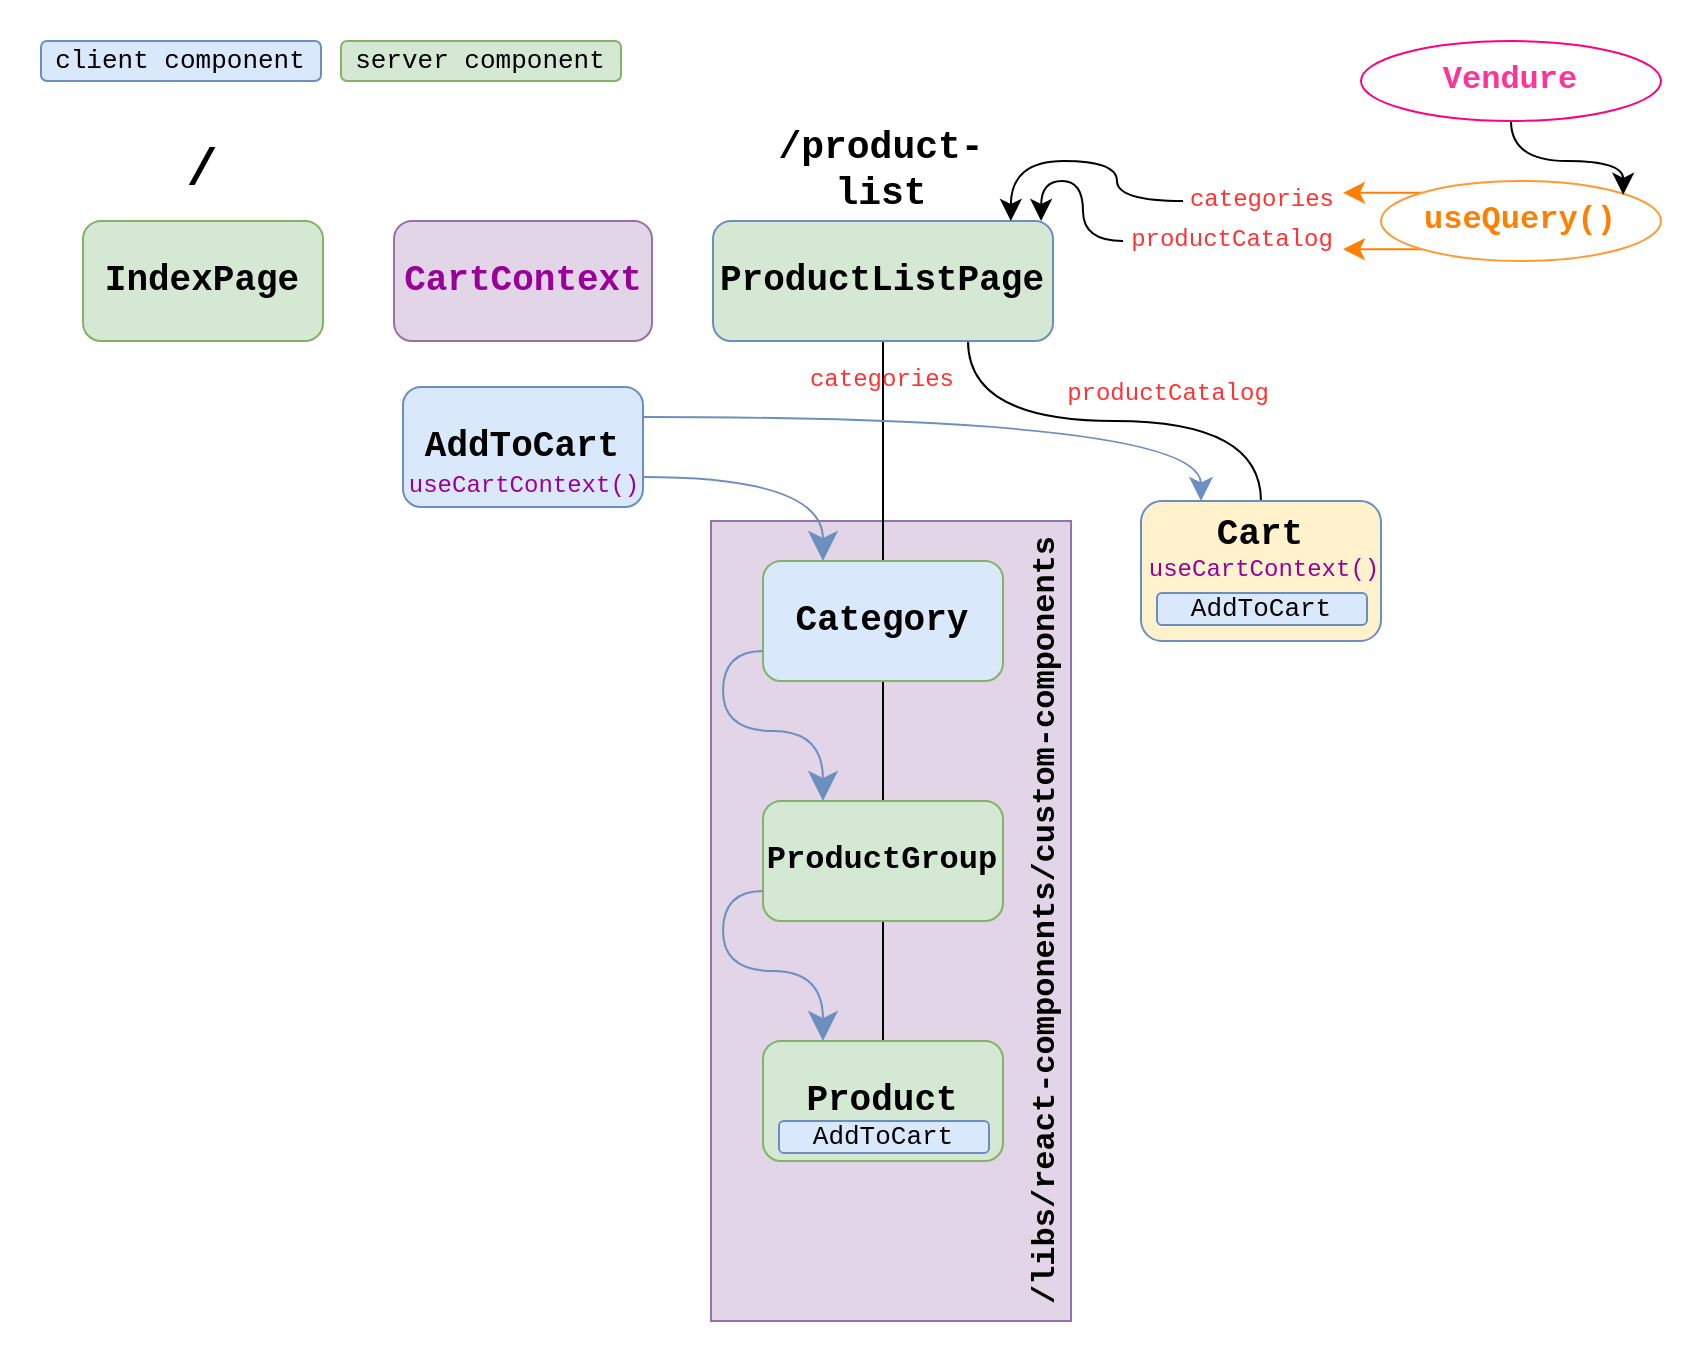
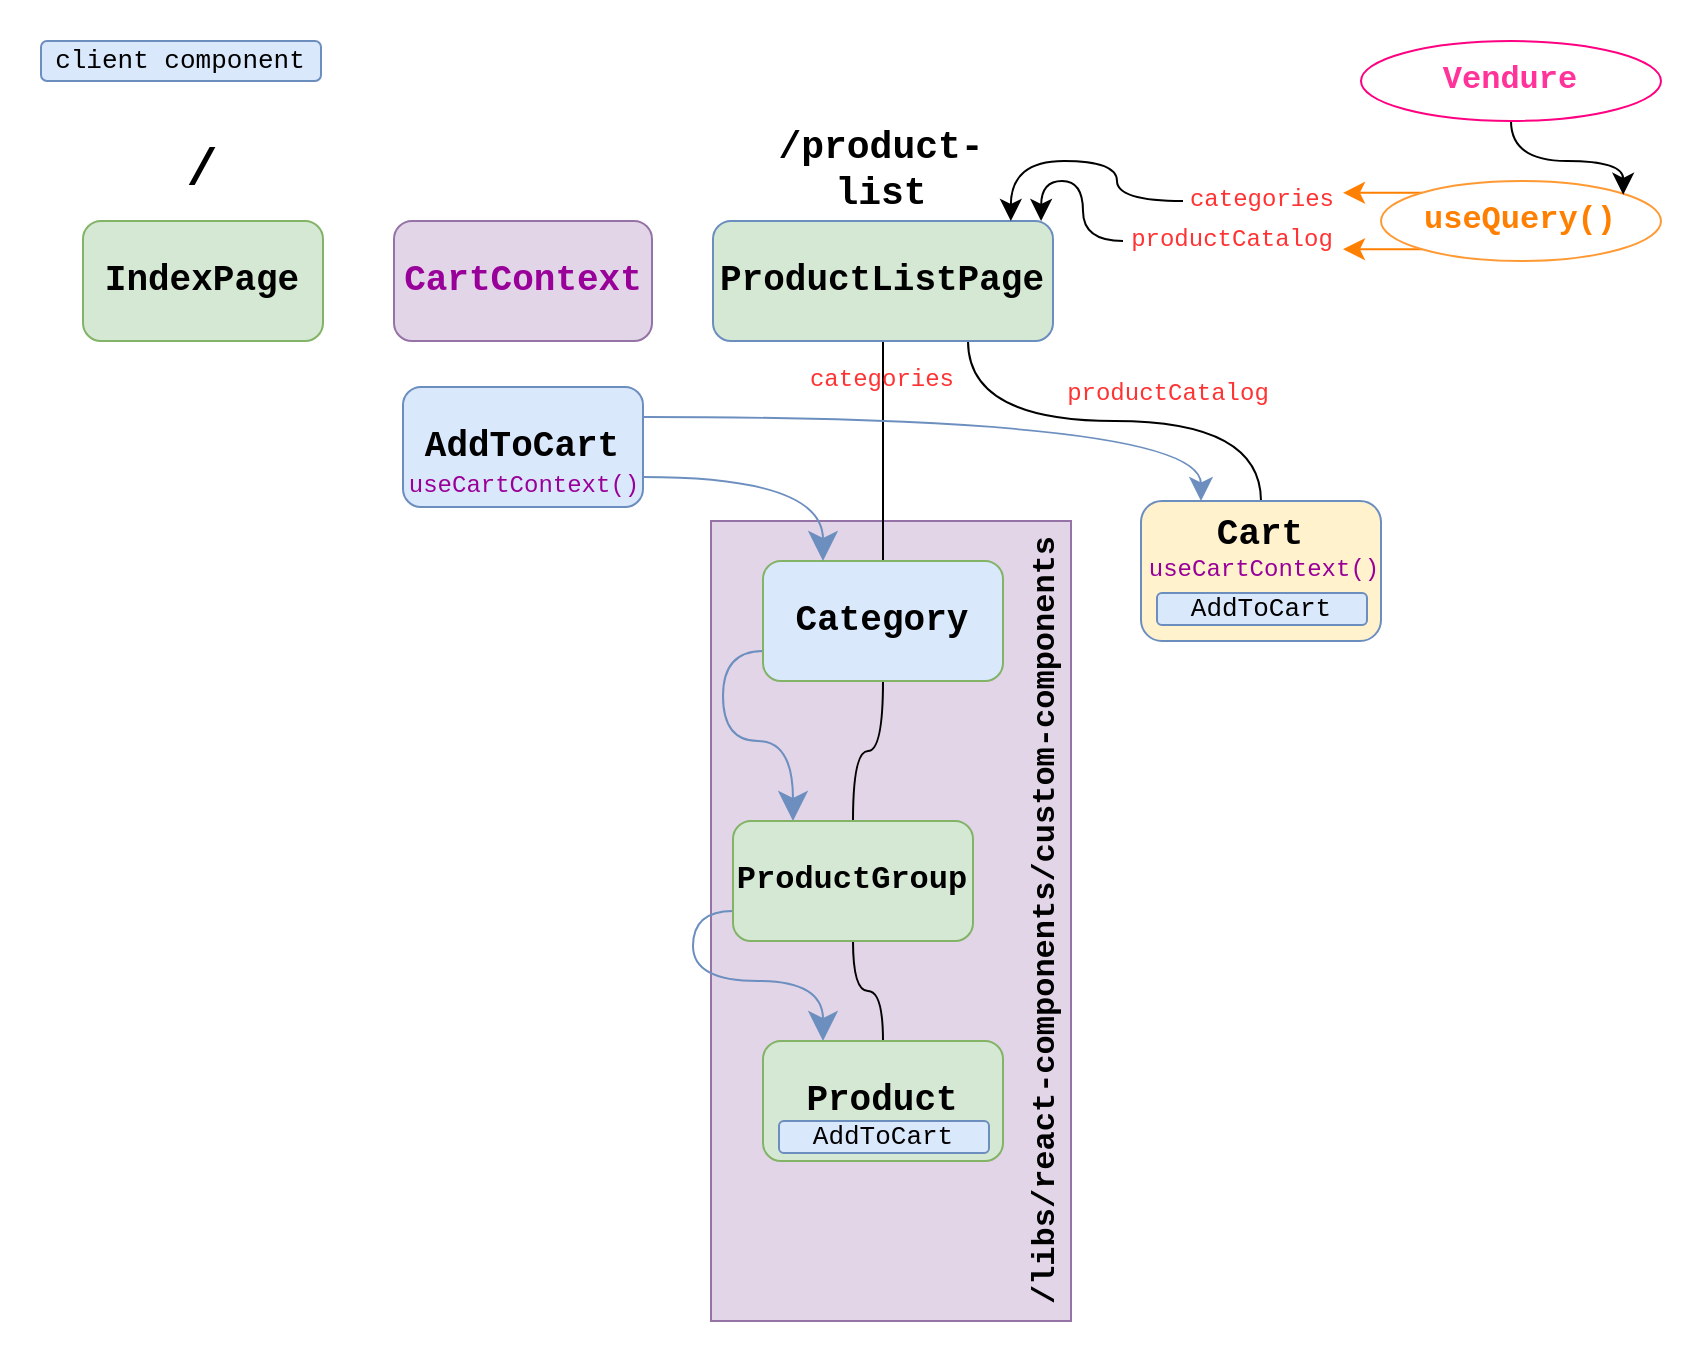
(481, 61) -> none
(883, 861) -> (853, 881)
